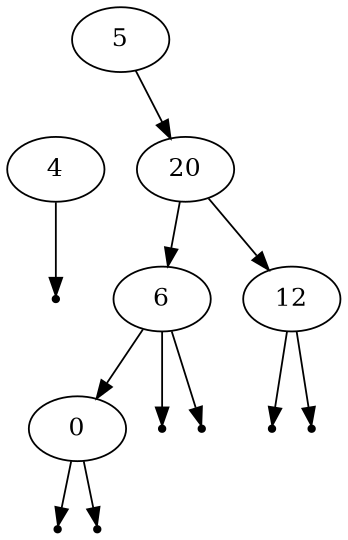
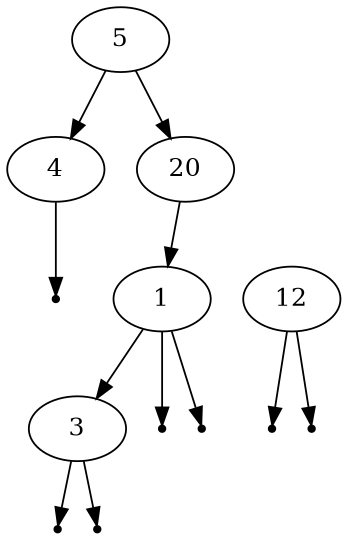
none -> (92, 96)
(233, 227) -> none
(162, 299) -> (162, 299)
(77, 429) -> (77, 429)
